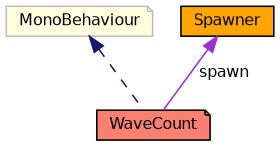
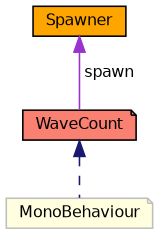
(121, 79) -> (79, 177)
